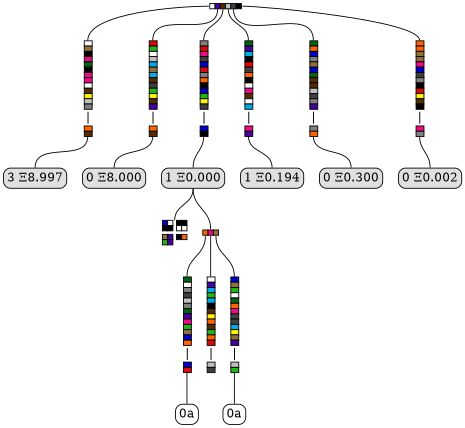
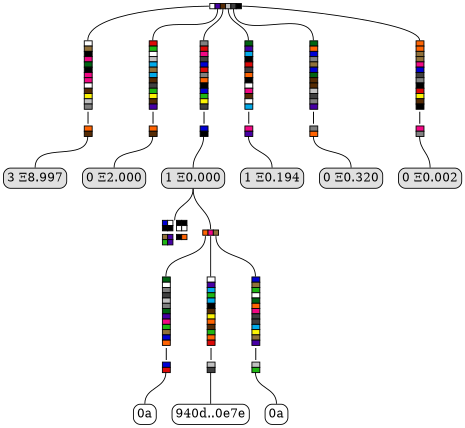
(114, 178) -> (114, 178)
(351, 178) -> (351, 178)
none -> (211, 414)
